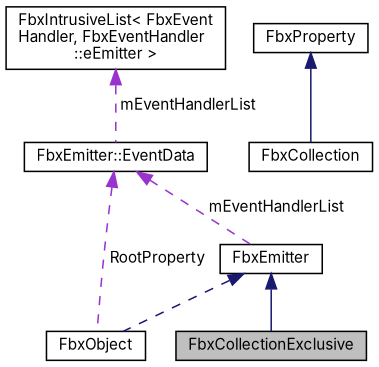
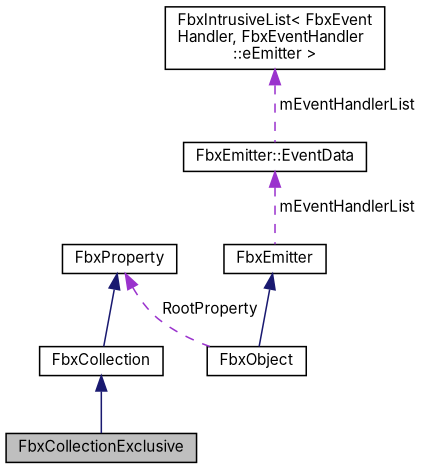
(104, 259) -> (165, 324)
(176, 306) -> (264, 318)
(271, 310) -> (101, 412)
